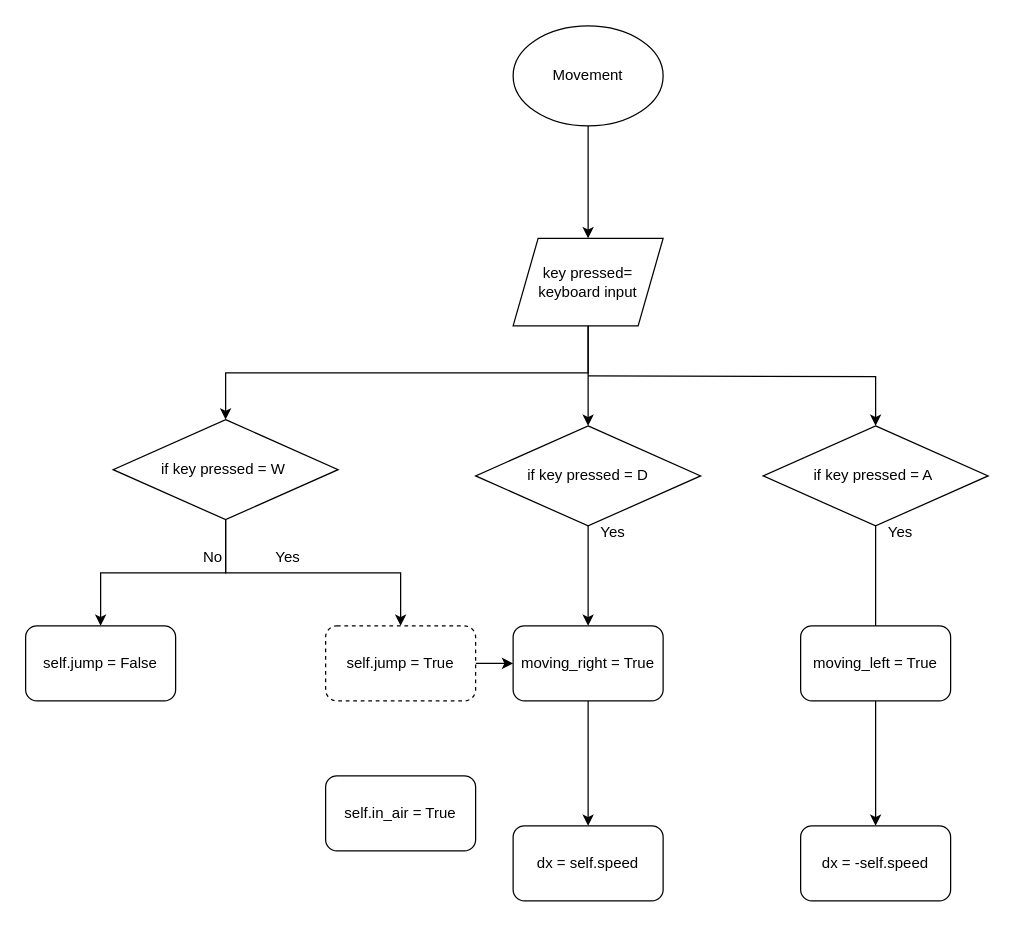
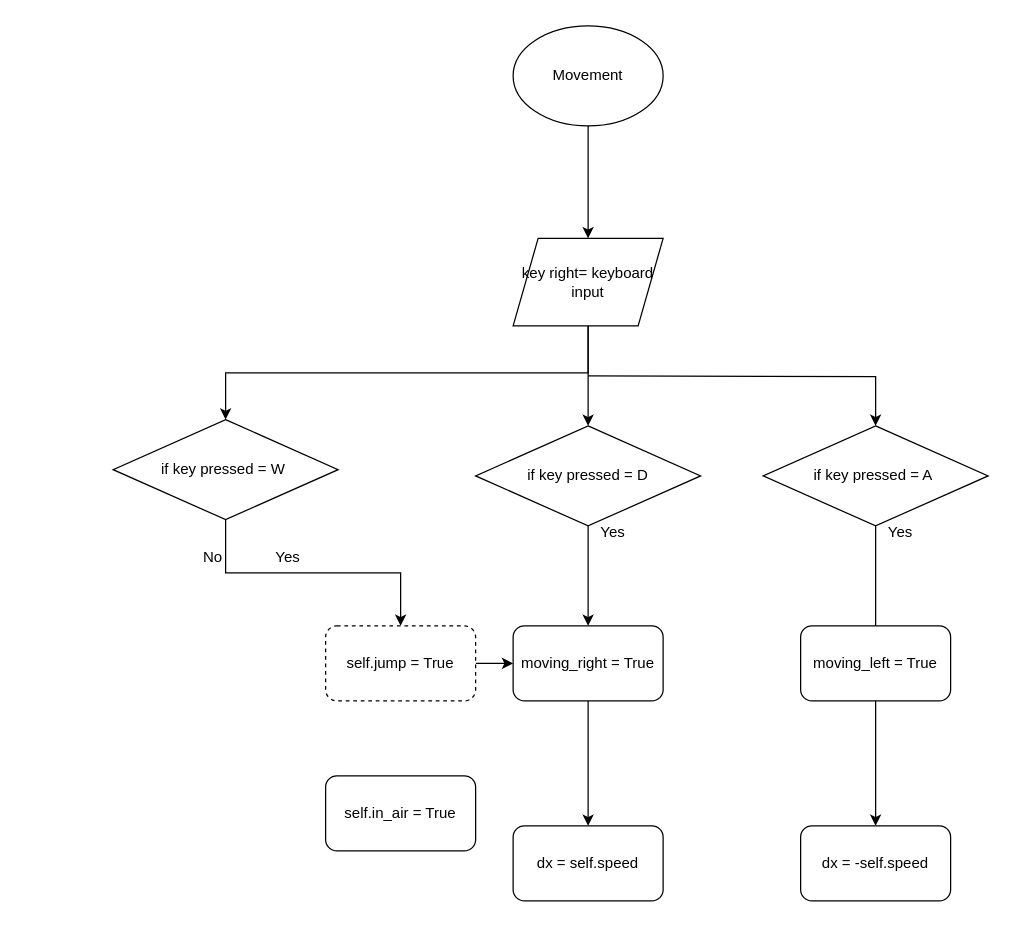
(588, 282) -> (588, 282)
(140, 573) -> none
(101, 663) -> none
